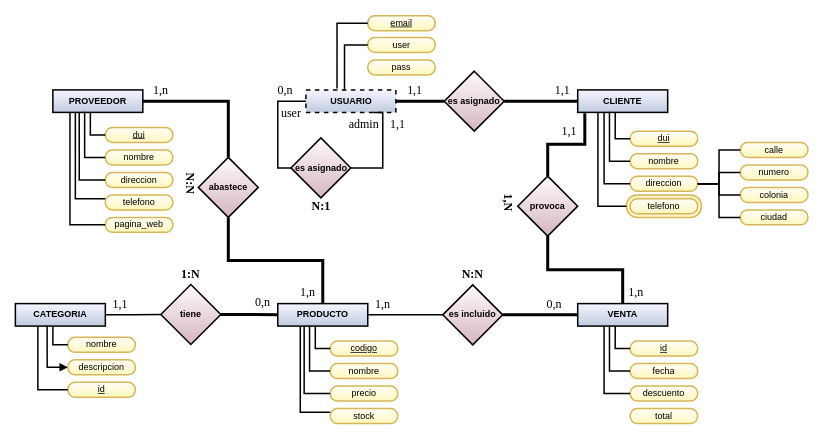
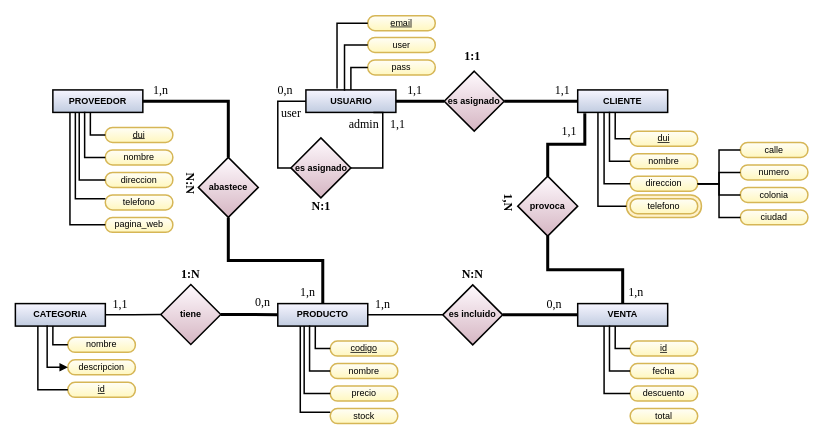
none -> (473, 56)
none -> (351, 70)
(351, 101) -> (351, 101)
